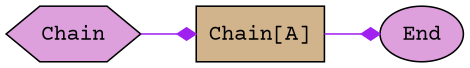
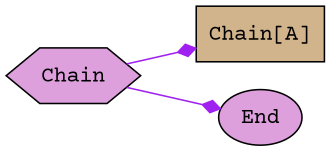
(343, 34) -> (164, 96)
